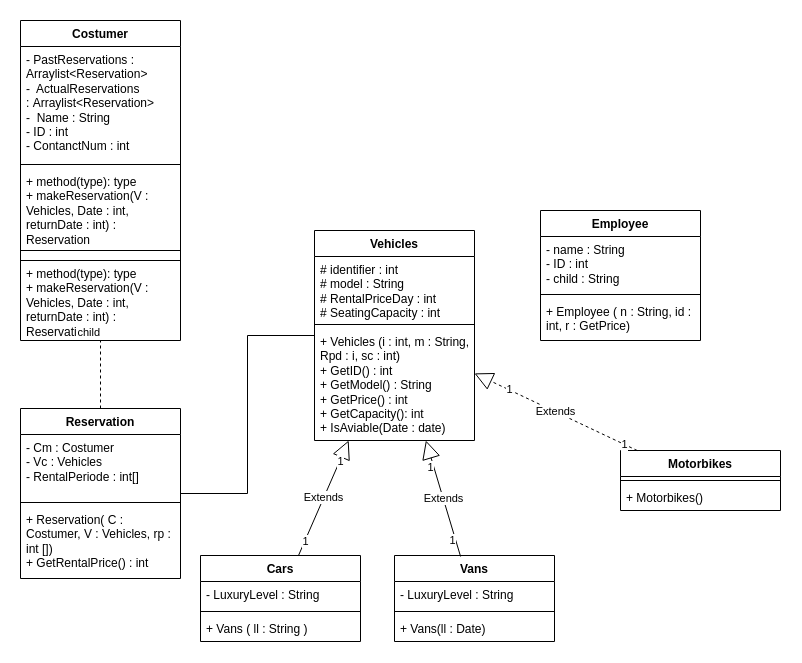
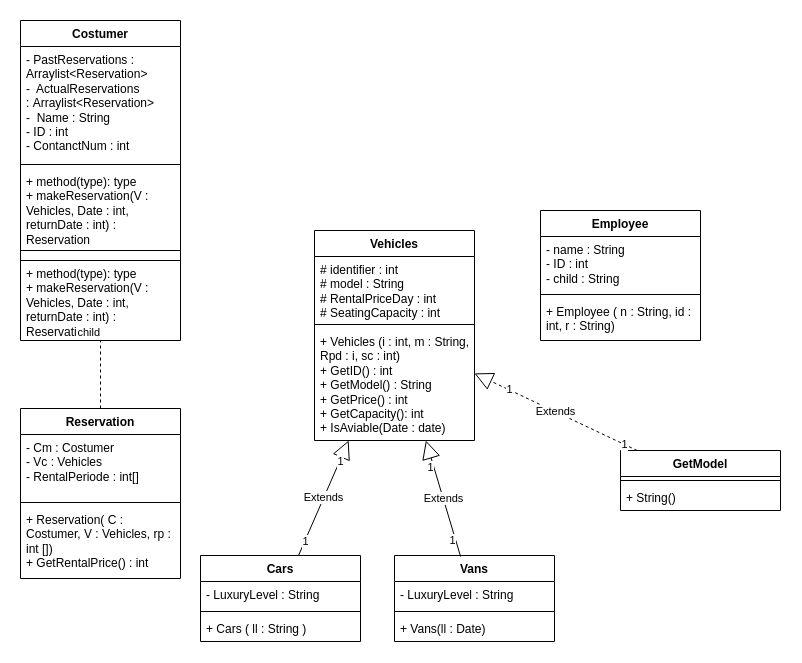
(622, 320) -> (622, 320)
(248, 416) -> none
(701, 465) -> (701, 465)
(670, 499) -> (657, 499)
(265, 630) -> (265, 630)
